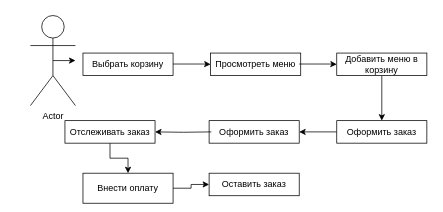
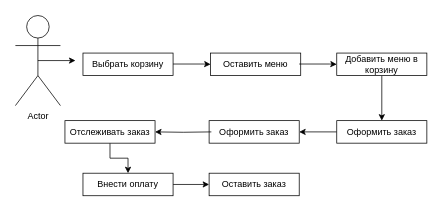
(53, 60) -> (38, 60)
(255, 64) -> (255, 64)
(128, 188) -> (128, 184)
